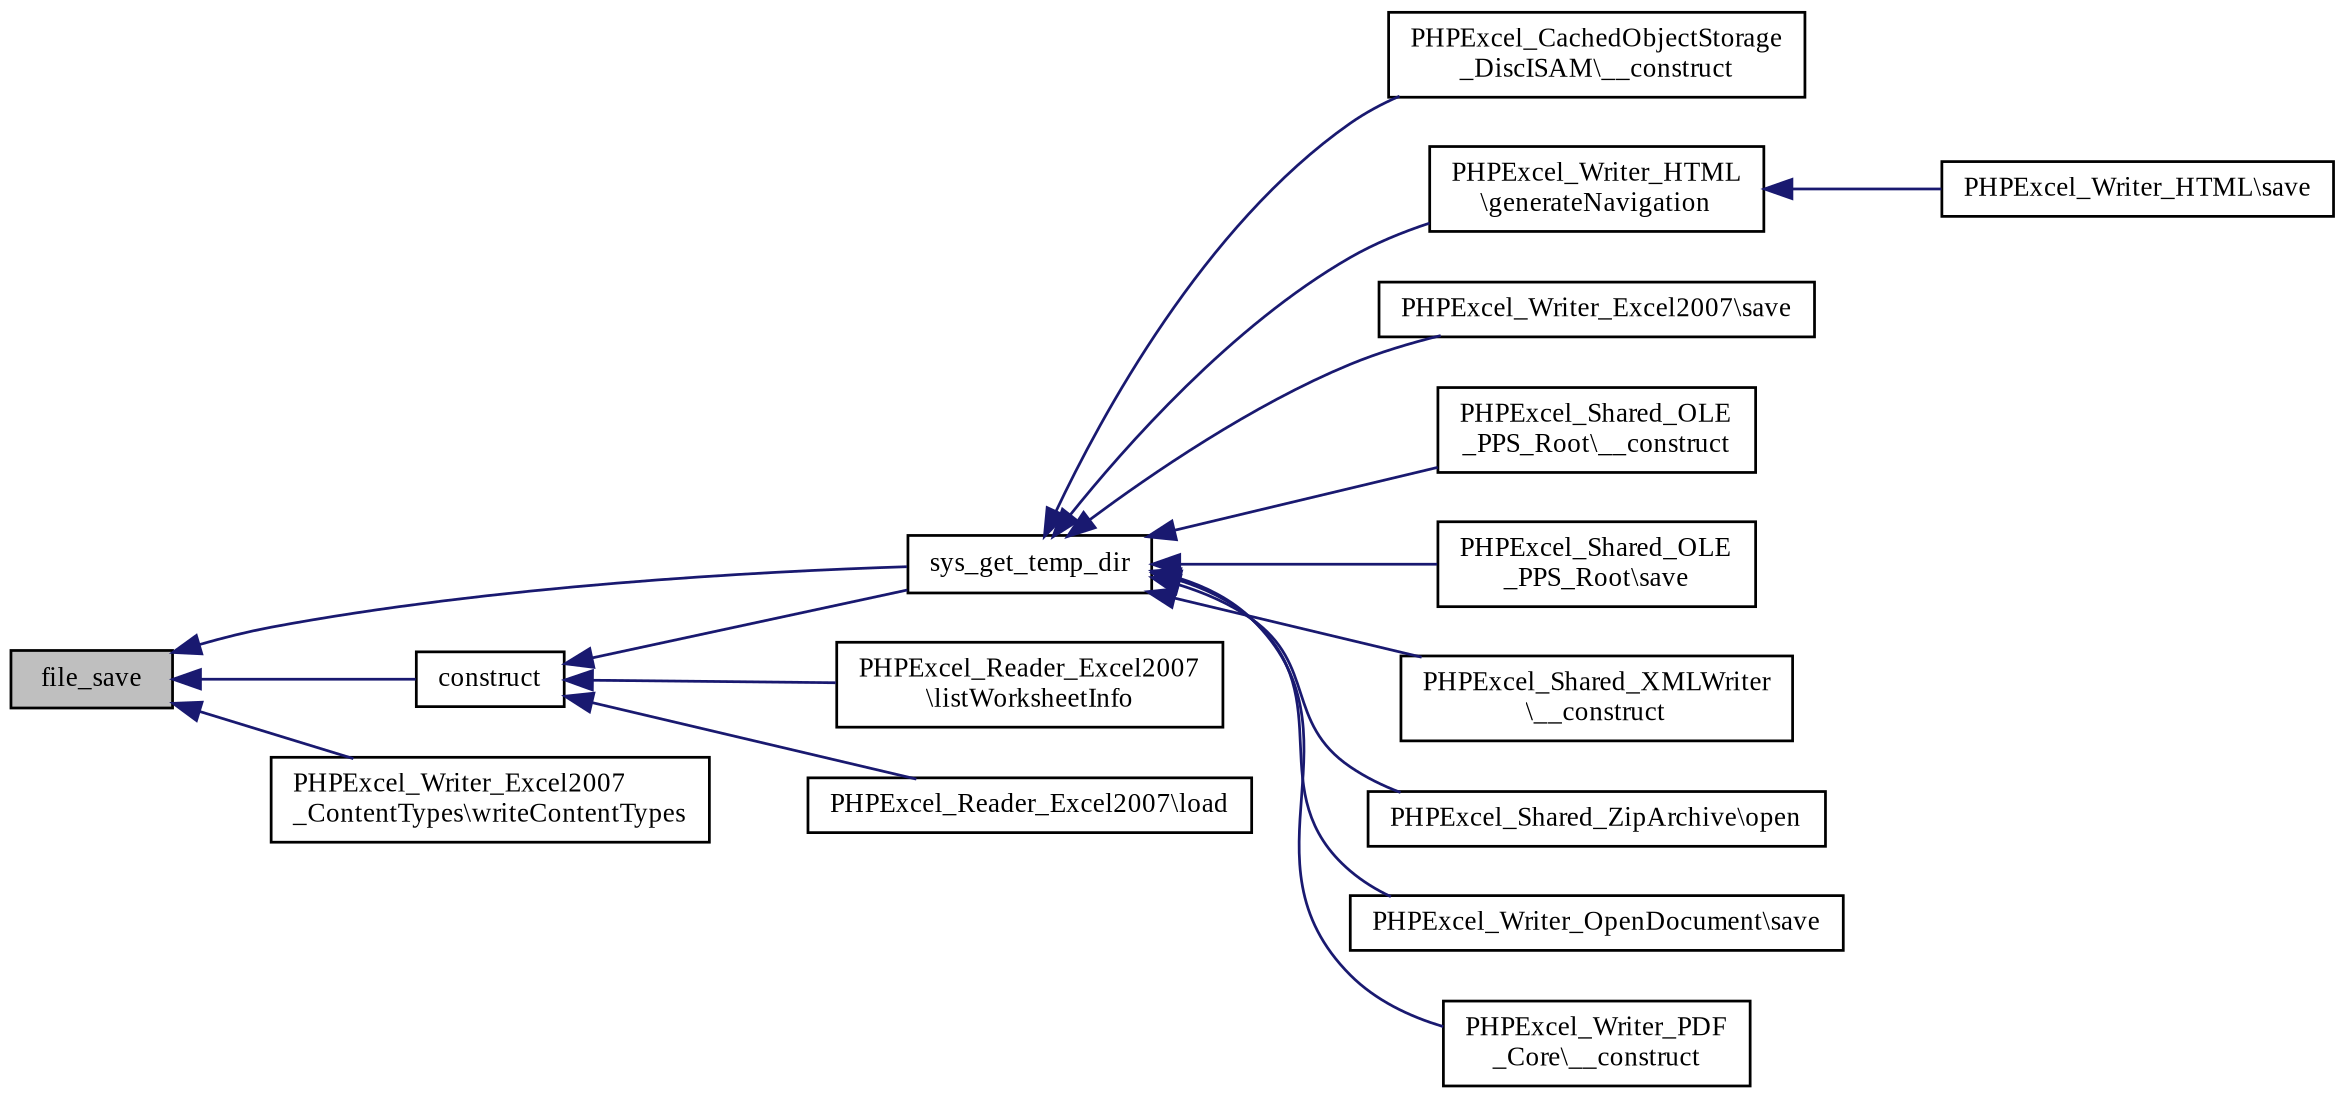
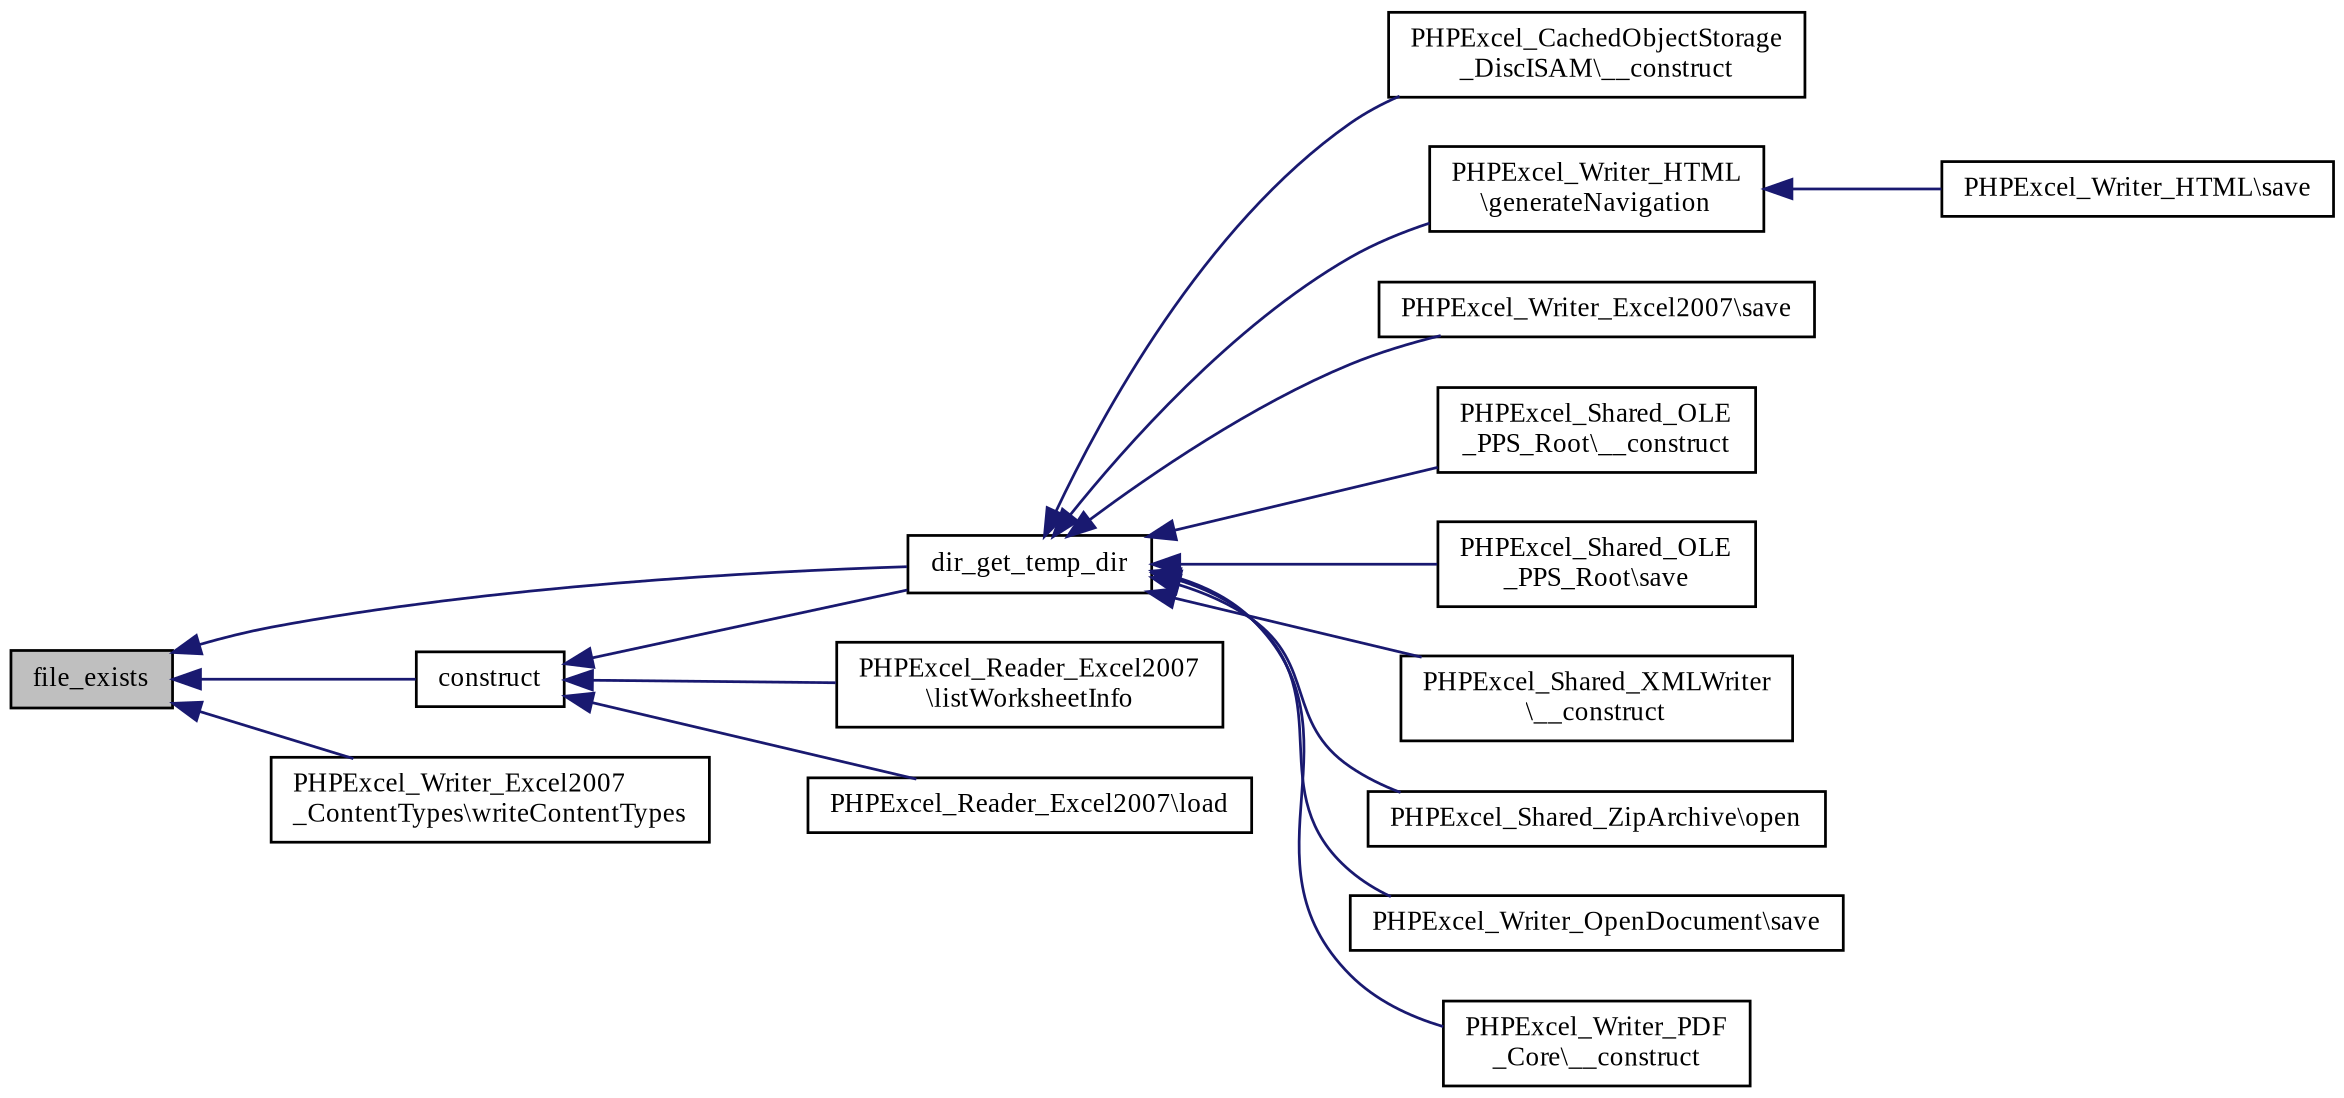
(1030, 564) -> (1030, 564)
(92, 679) -> (92, 679)
